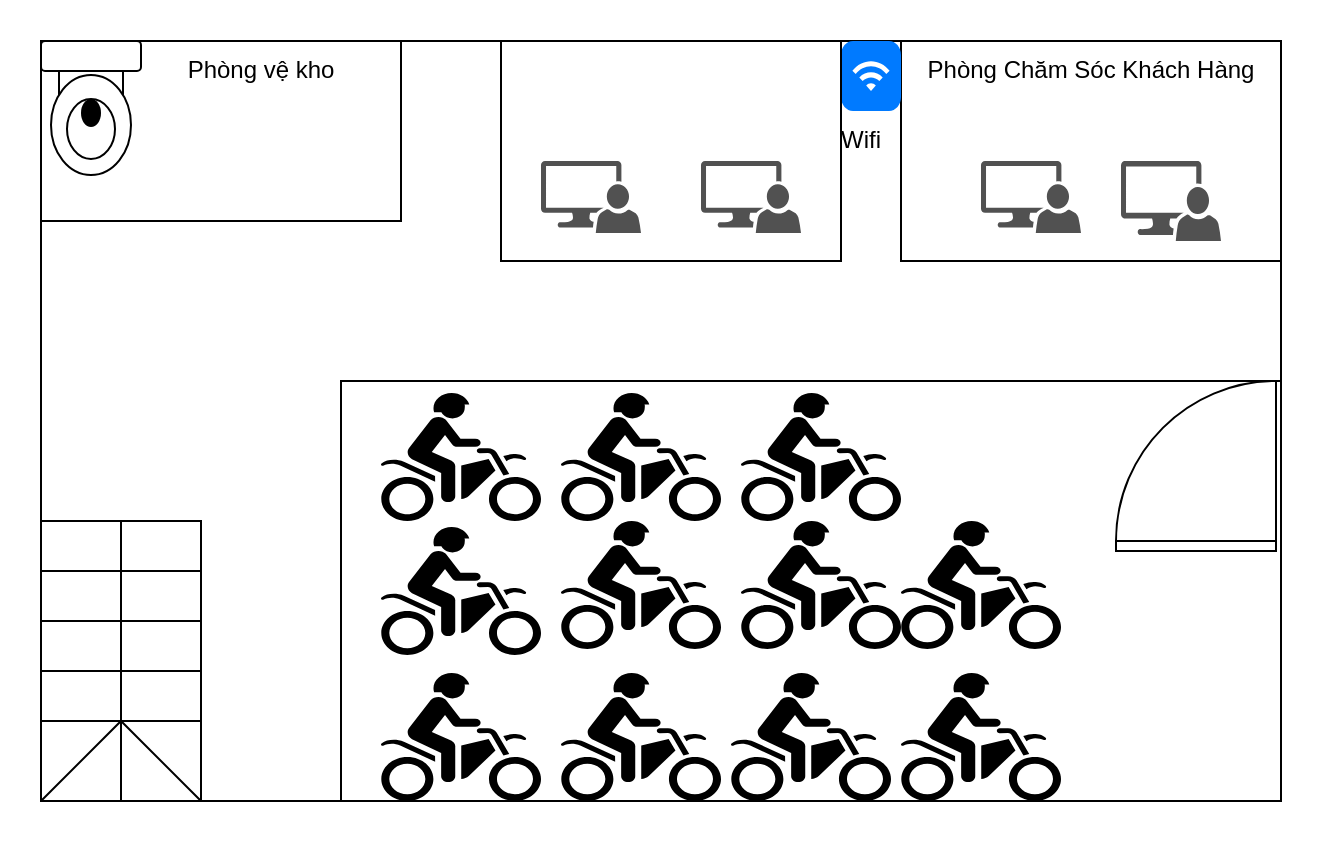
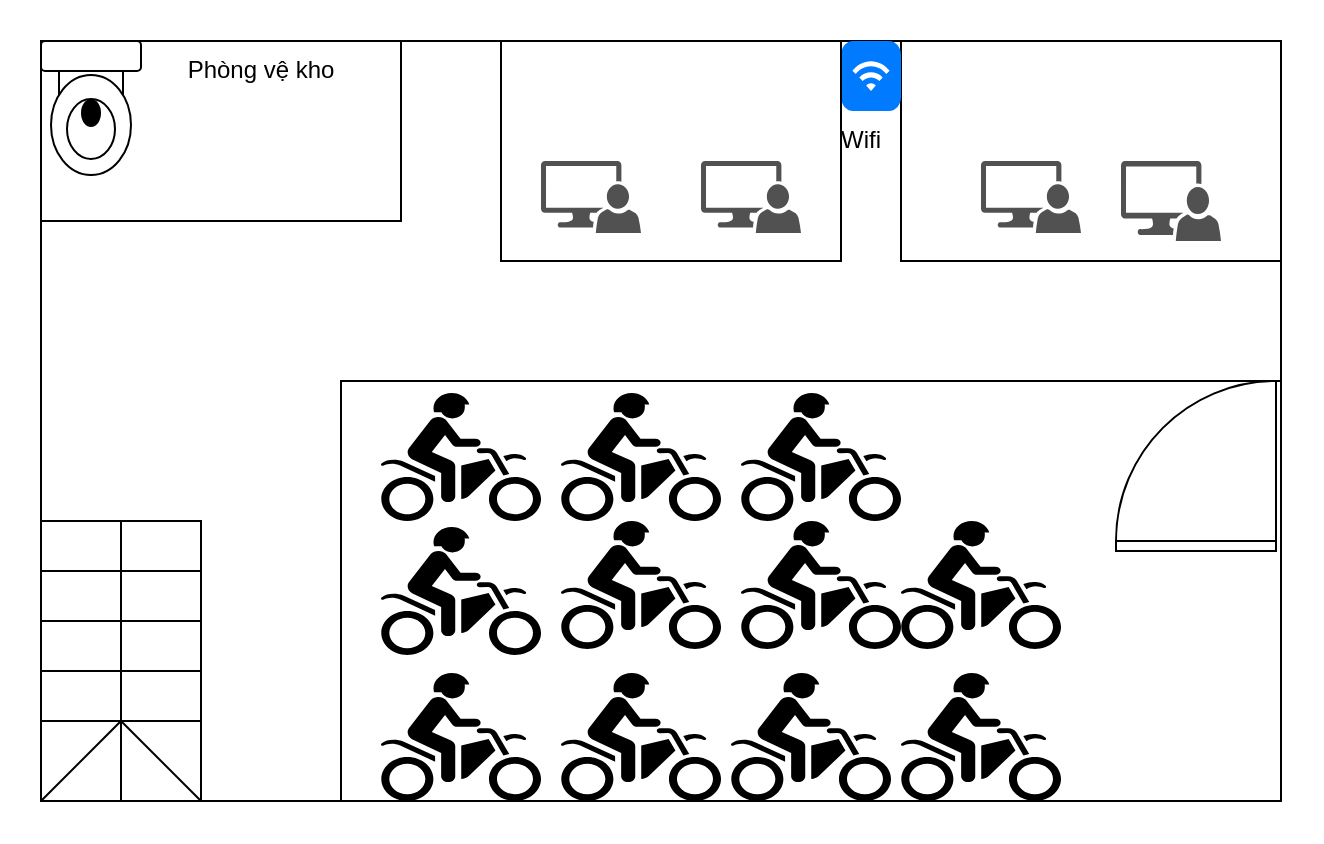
(1091, 71) -> none
